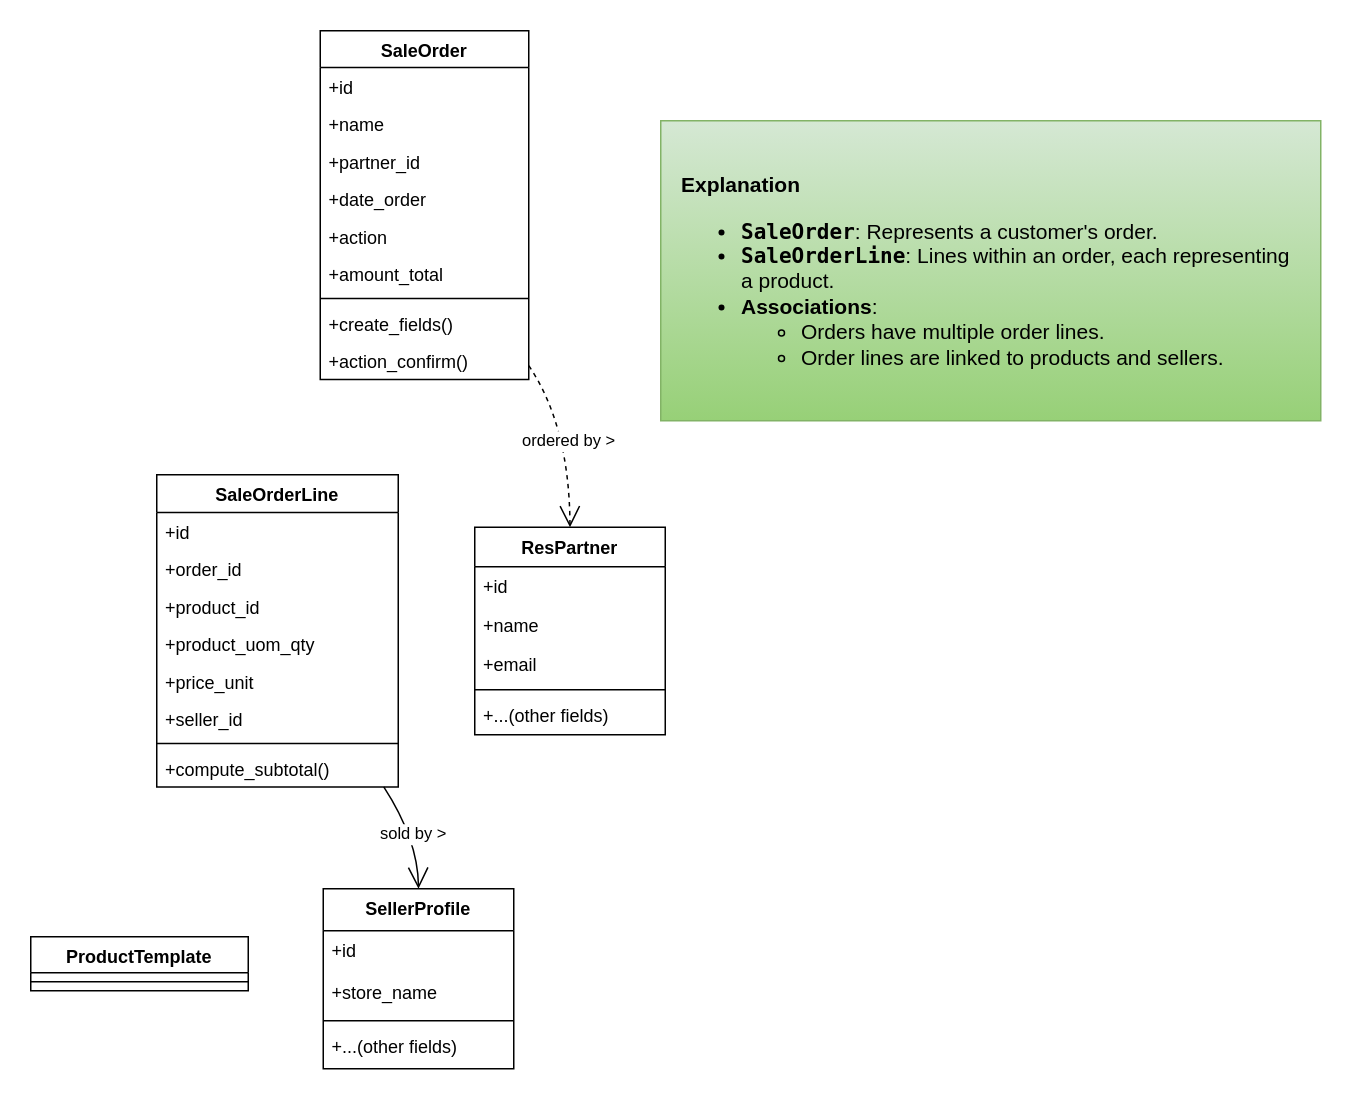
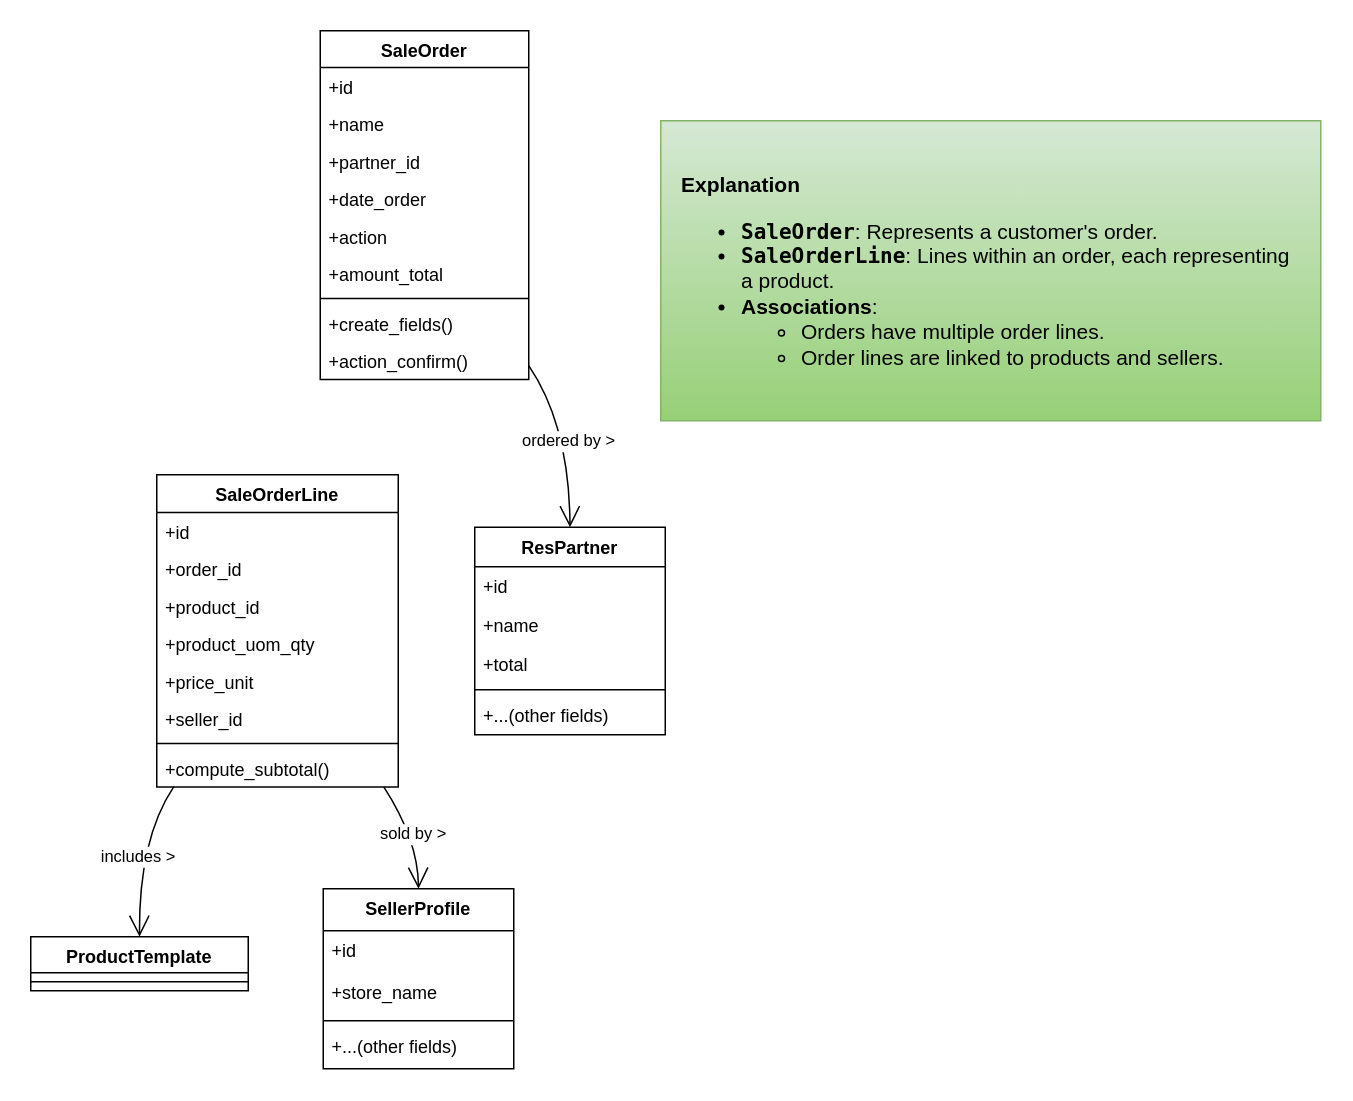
(547, 398) -> (547, 398)
(509, 665) -> (511, 665)
none -> (146, 859)
